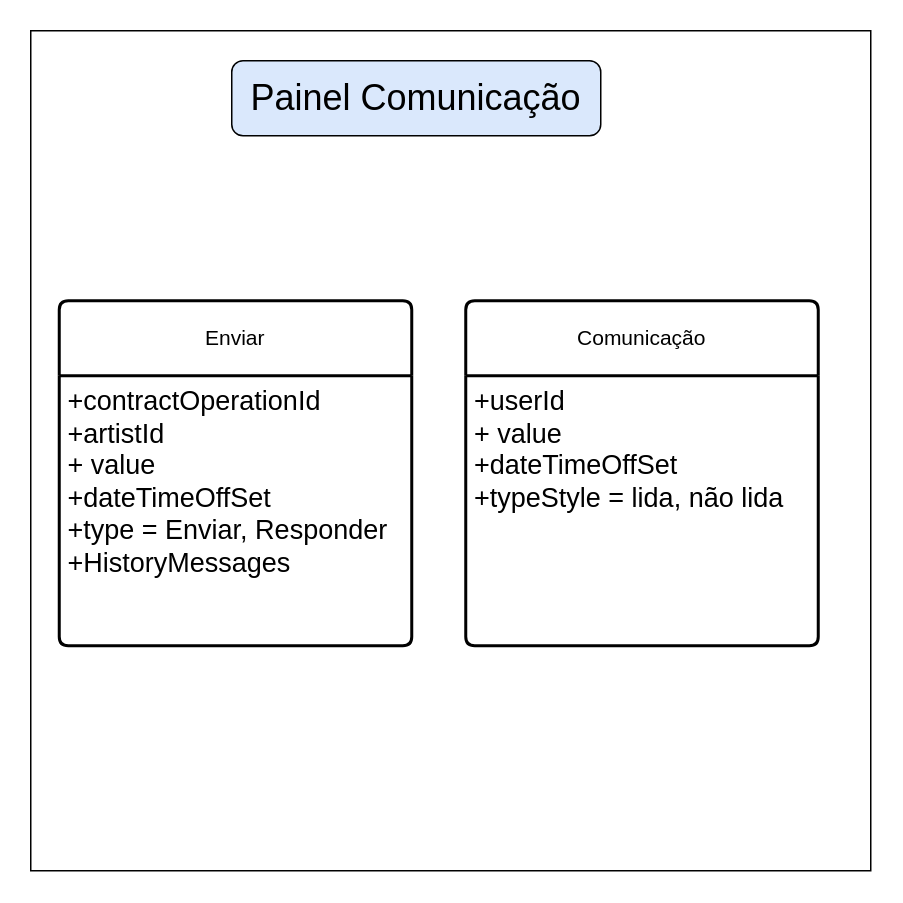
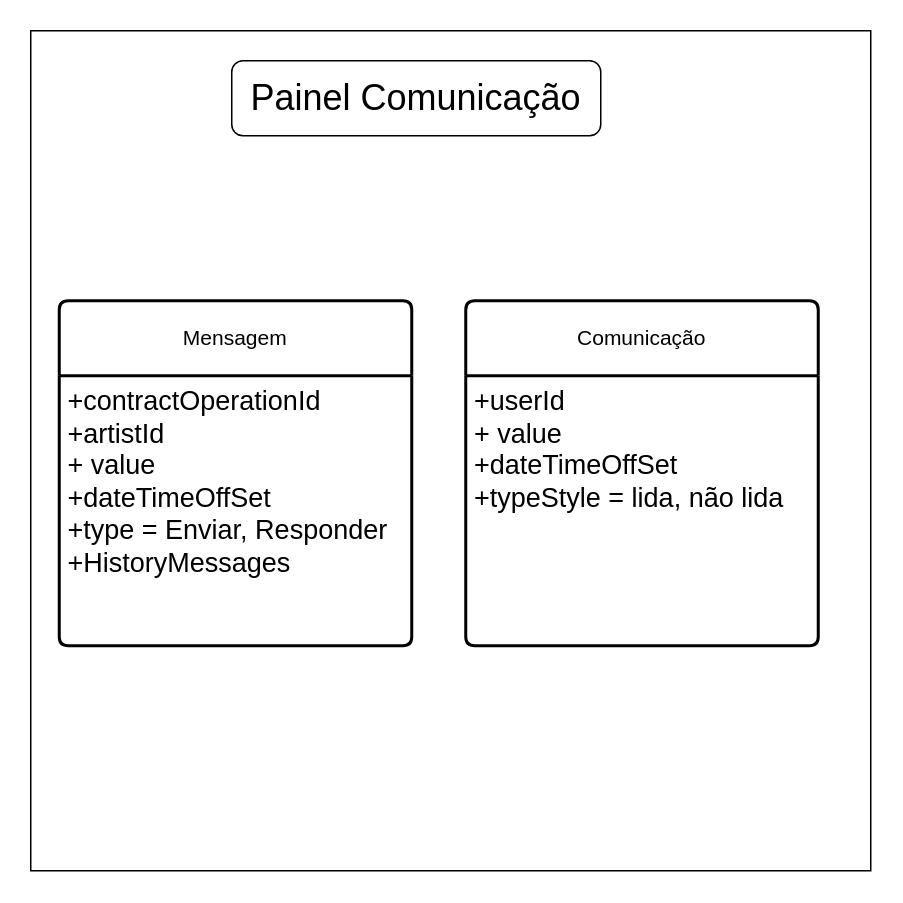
(416, 98) -> (416, 98)
(236, 338) -> (236, 338)
